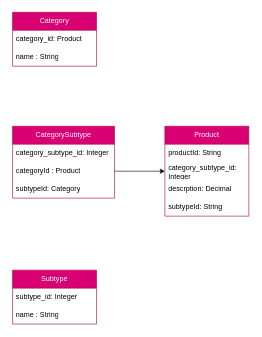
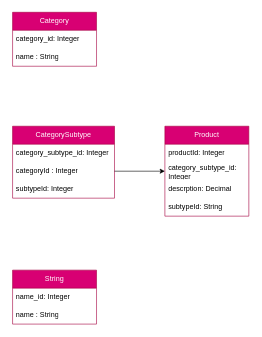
(53, 39) -> (53, 39)
(200, 153) -> (203, 153)
(53, 171) -> (53, 171)
(52, 189) -> (50, 189)
(54, 279) -> (54, 279)
(51, 297) -> (45, 297)
